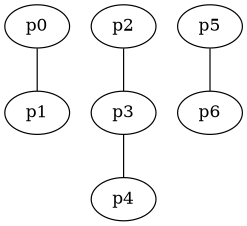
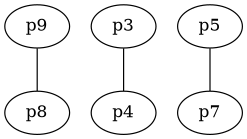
(37, 26) -> (37, 26)
(124, 26) -> none
(37, 113) -> (37, 113)
(210, 113) -> (210, 113)
